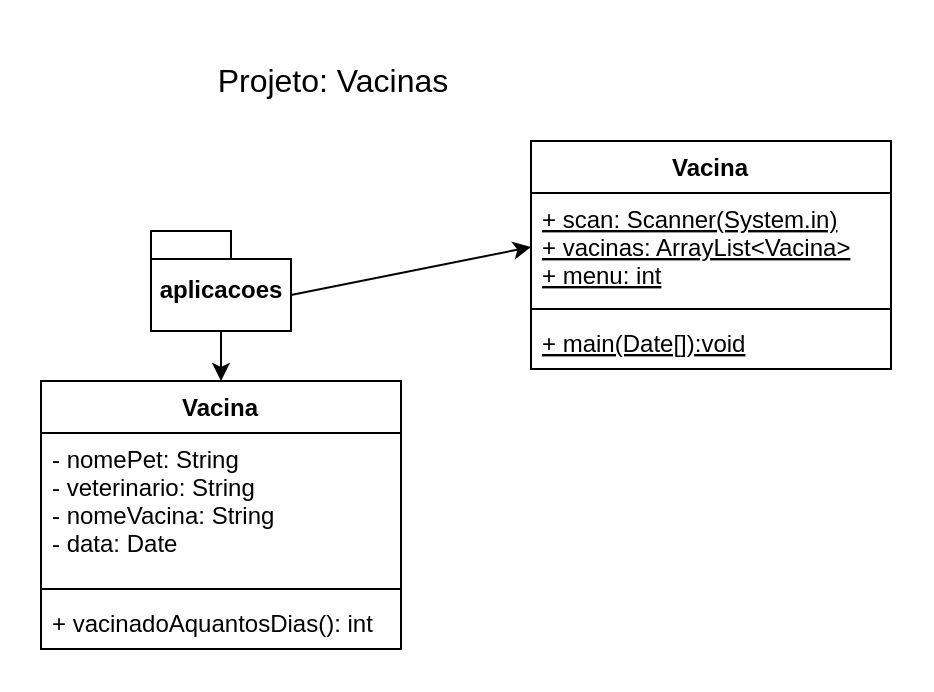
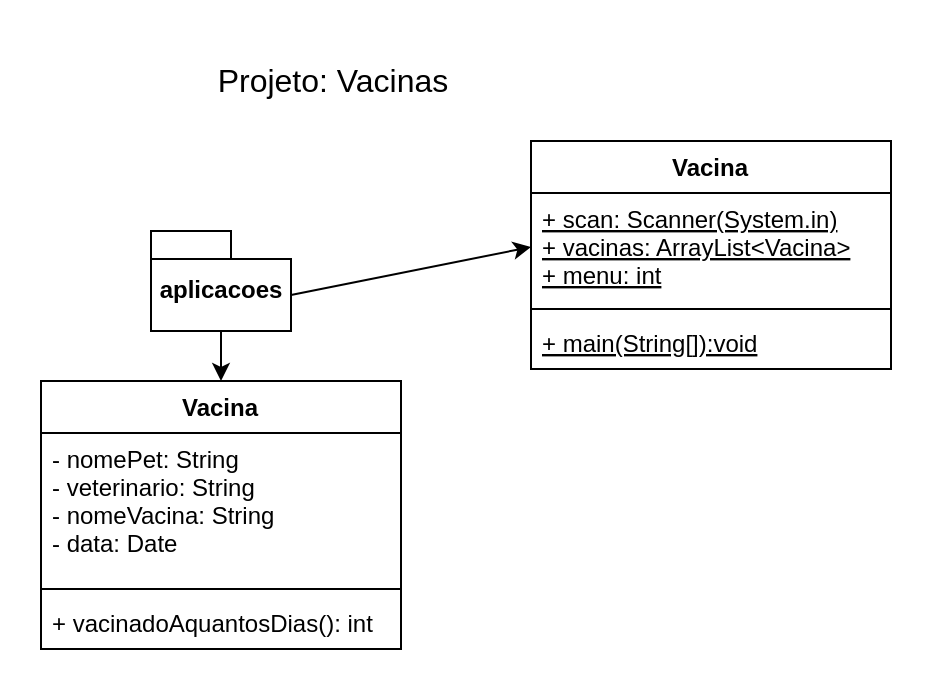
(657, 344) -> (668, 344)
